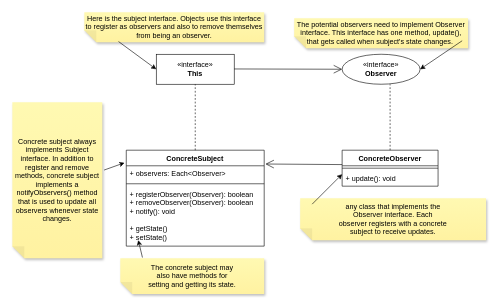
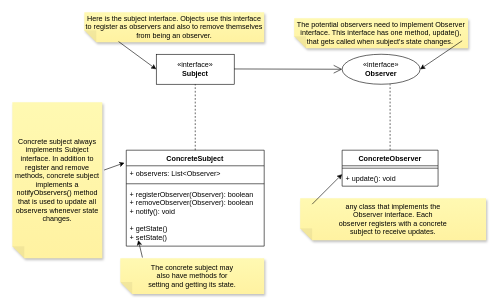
(195, 69) -> (195, 69)
(304, 164) -> none
(182, 174) -> (181, 174)
